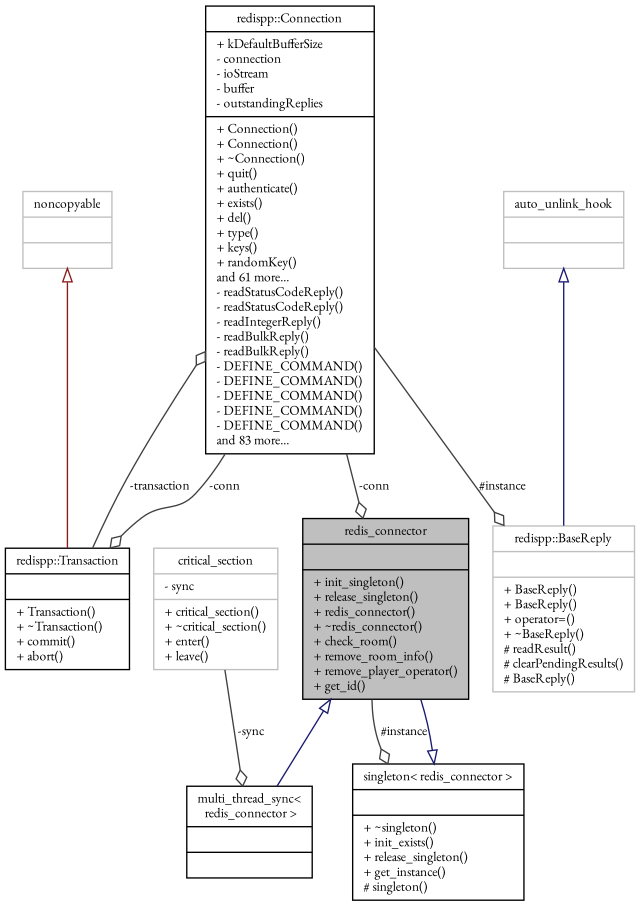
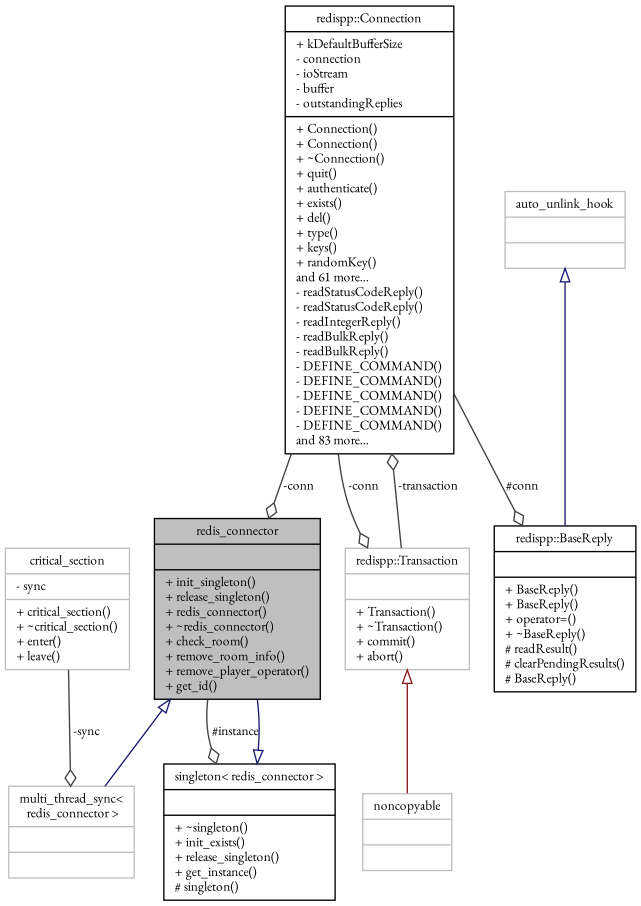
(67, 415) -> (407, 738)
(501, 486) -> (521, 486)
(67, 609) -> (407, 609)
(564, 609) -> (565, 609)
(249, 832) -> (71, 832)
